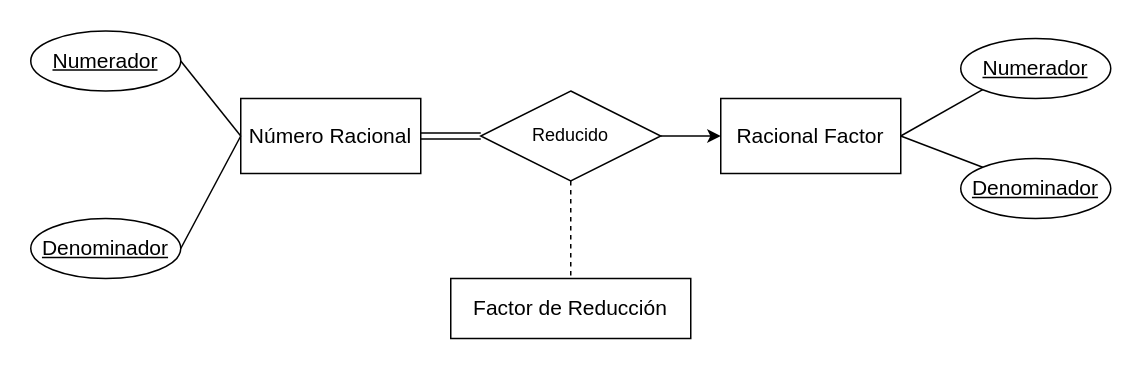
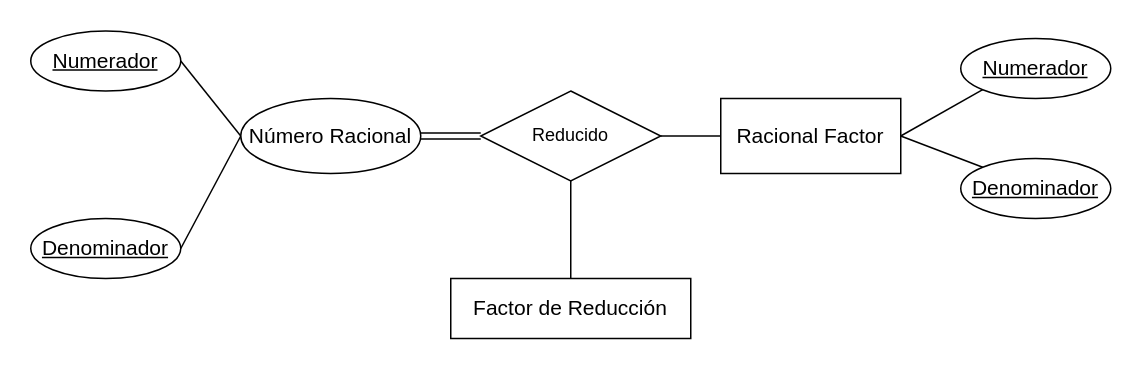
(331, 136) -> (331, 136)
(709, 136) -> (713, 136)
(571, 231) -> (571, 231)
